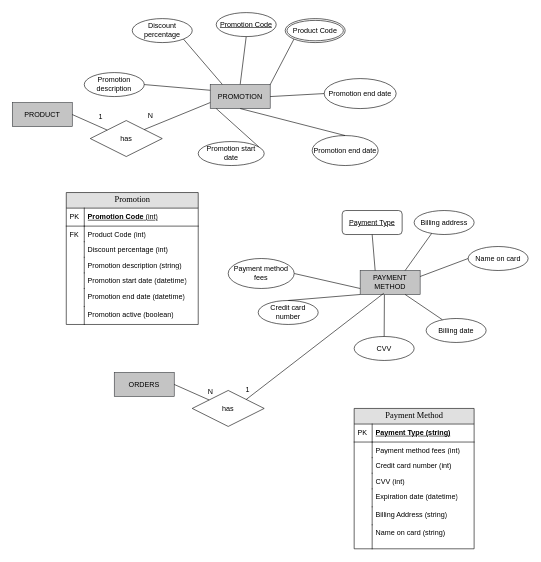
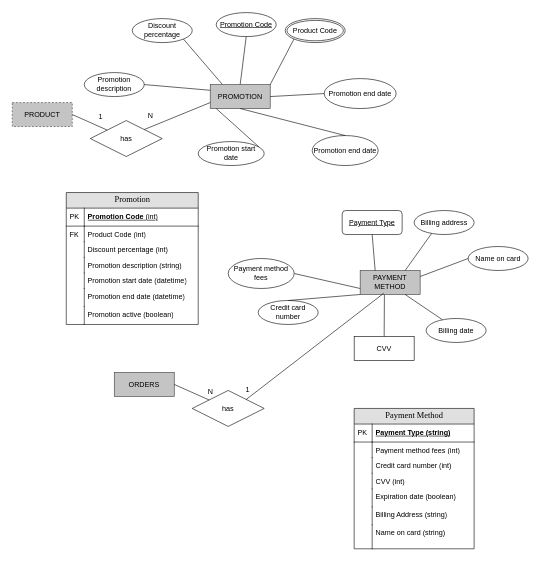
(42, 114) -> (42, 114)
(384, 348) -> (384, 348)
(424, 497) -> (422, 497)
